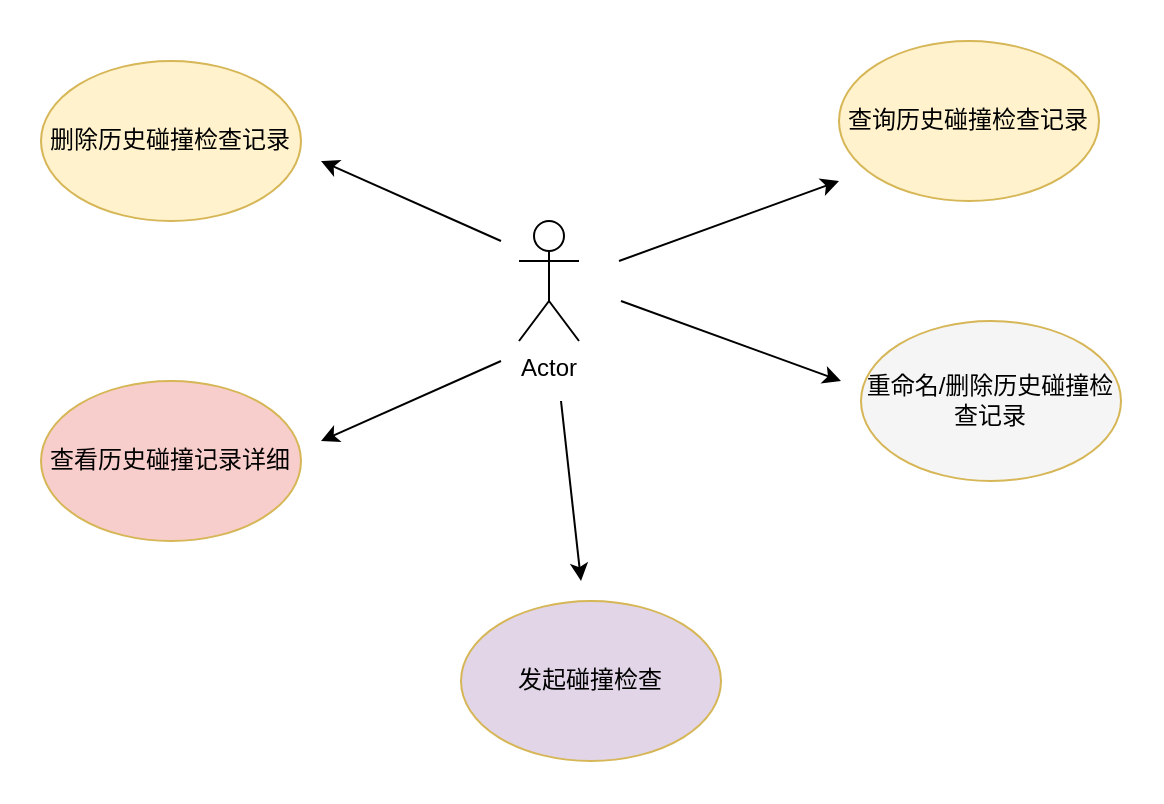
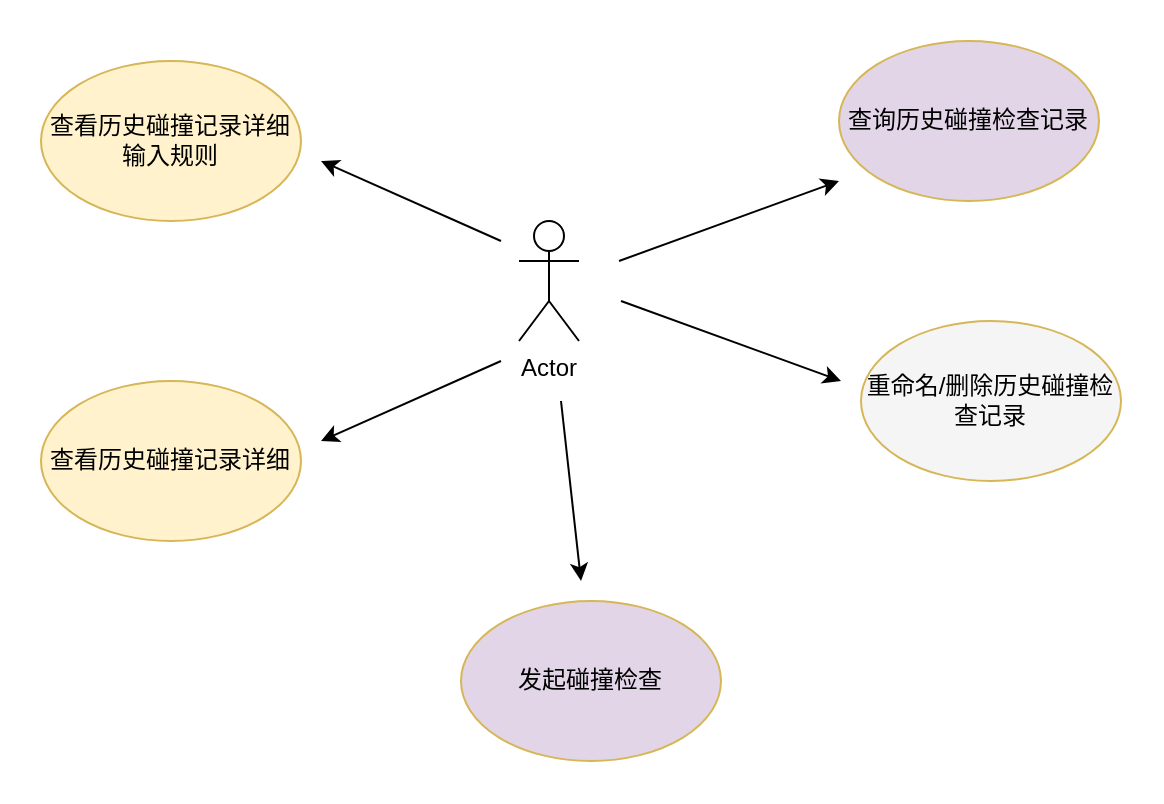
(969, 121) -> (969, 121)
(171, 141) -> (171, 141)
(171, 461) -> (171, 461)
